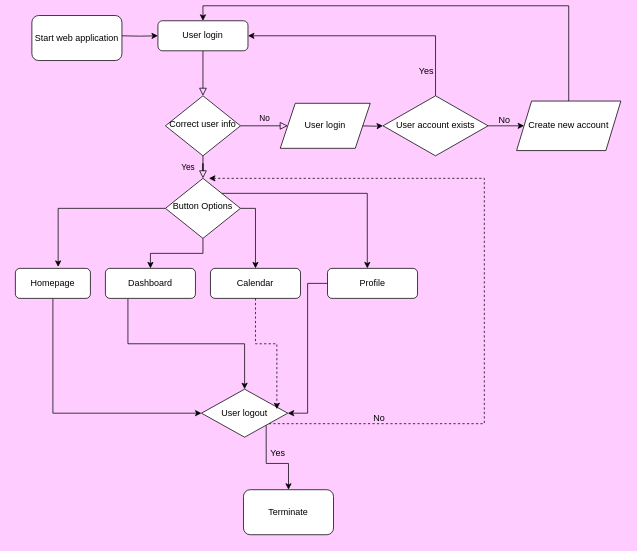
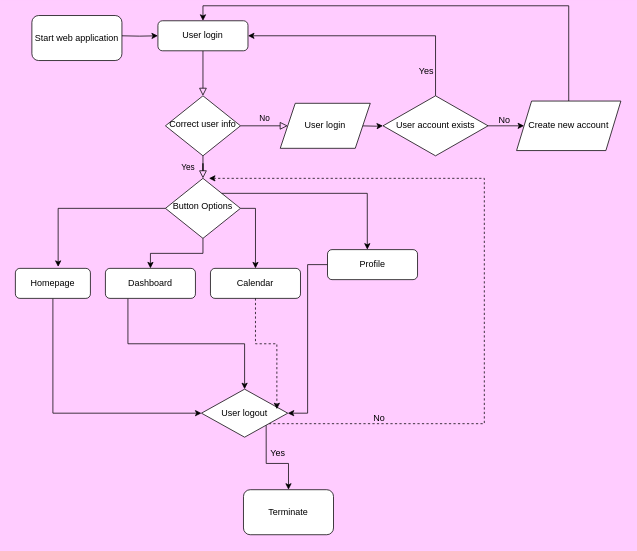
(372, 283) -> (372, 264)
